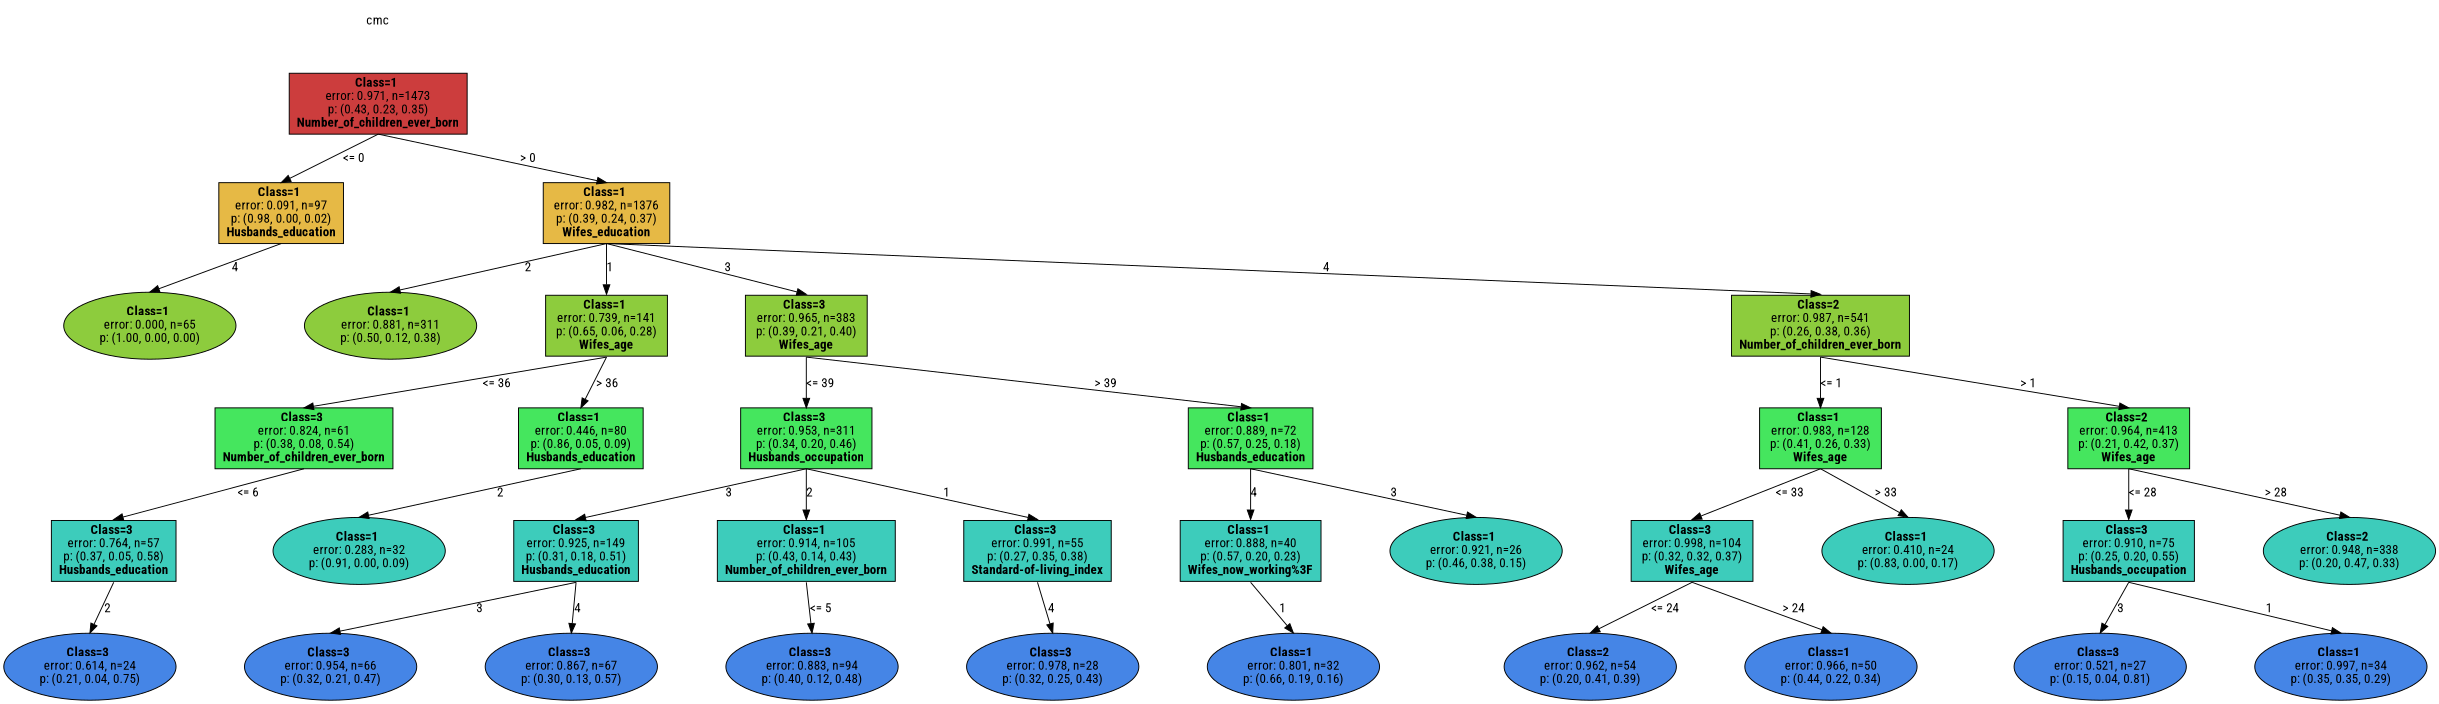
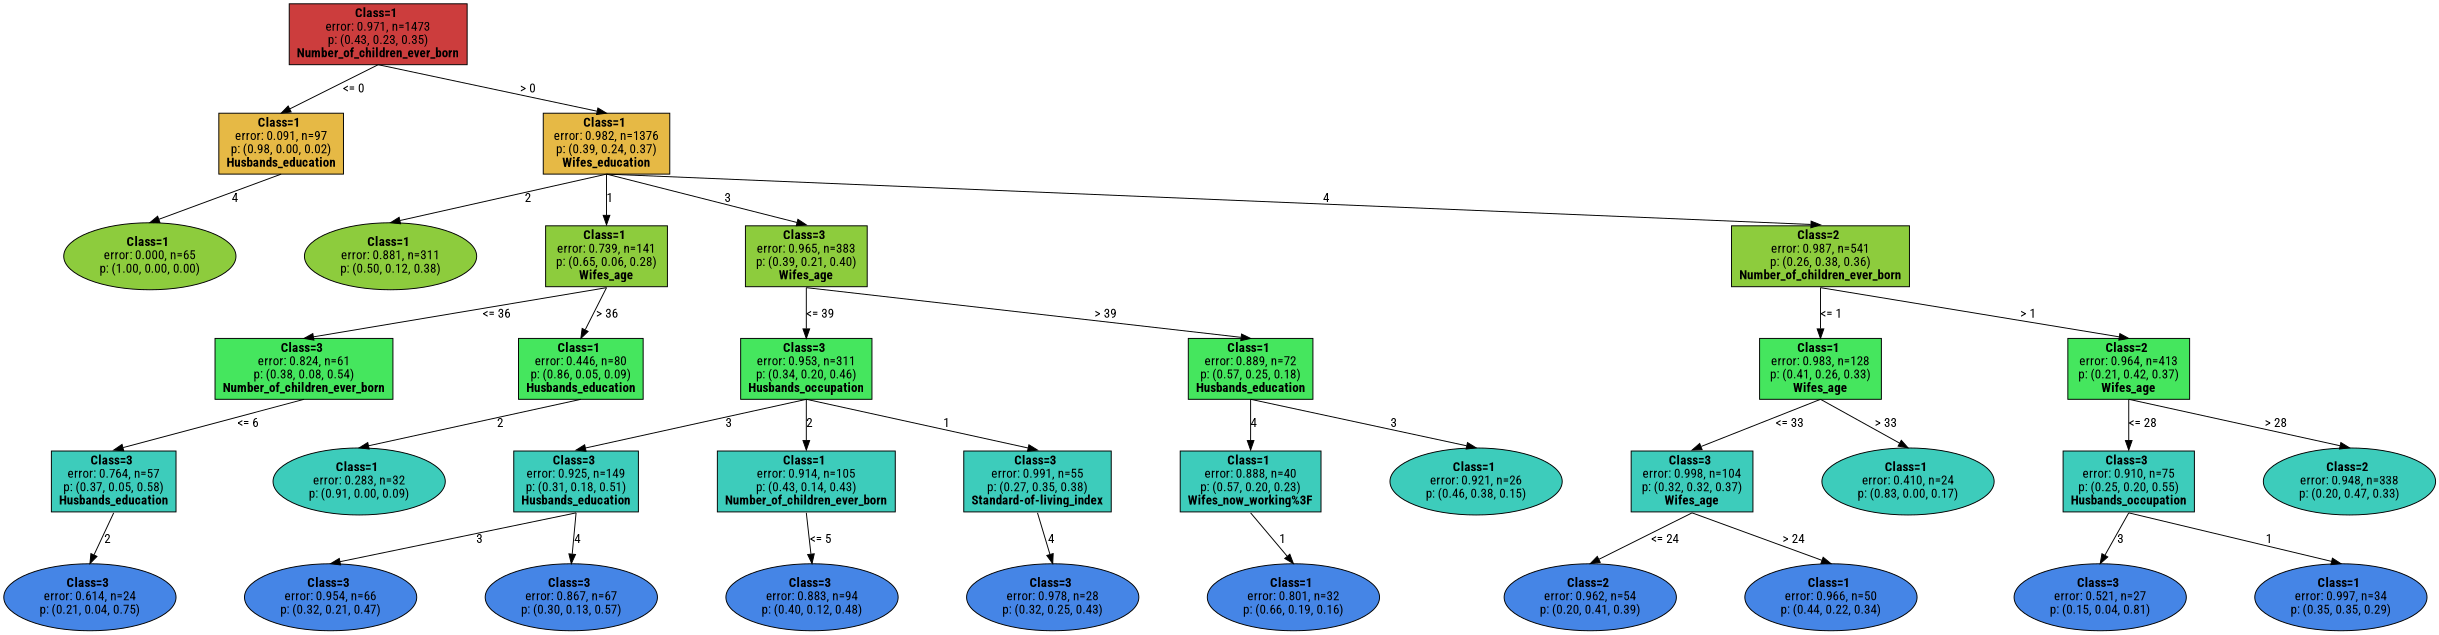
(378, 21) -> none
